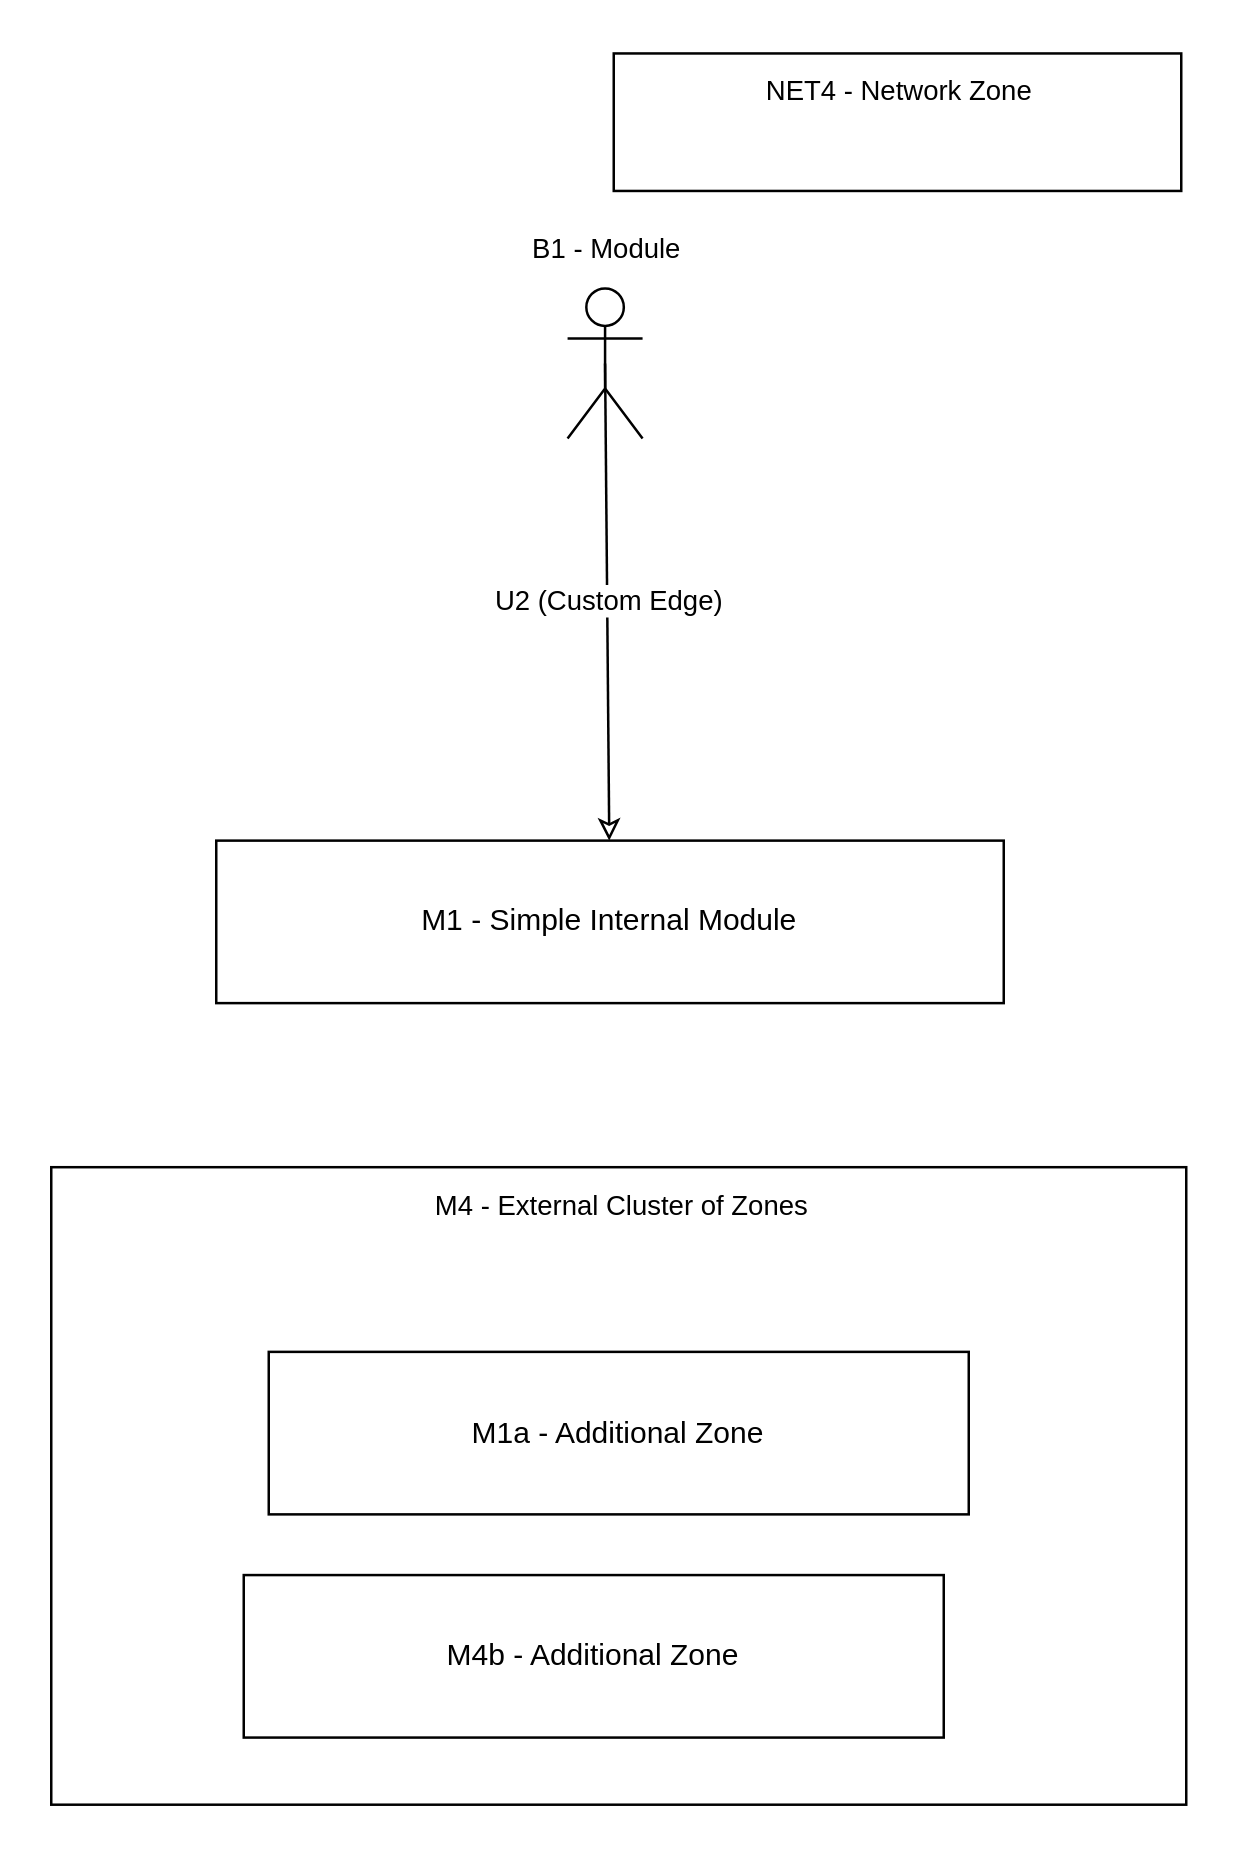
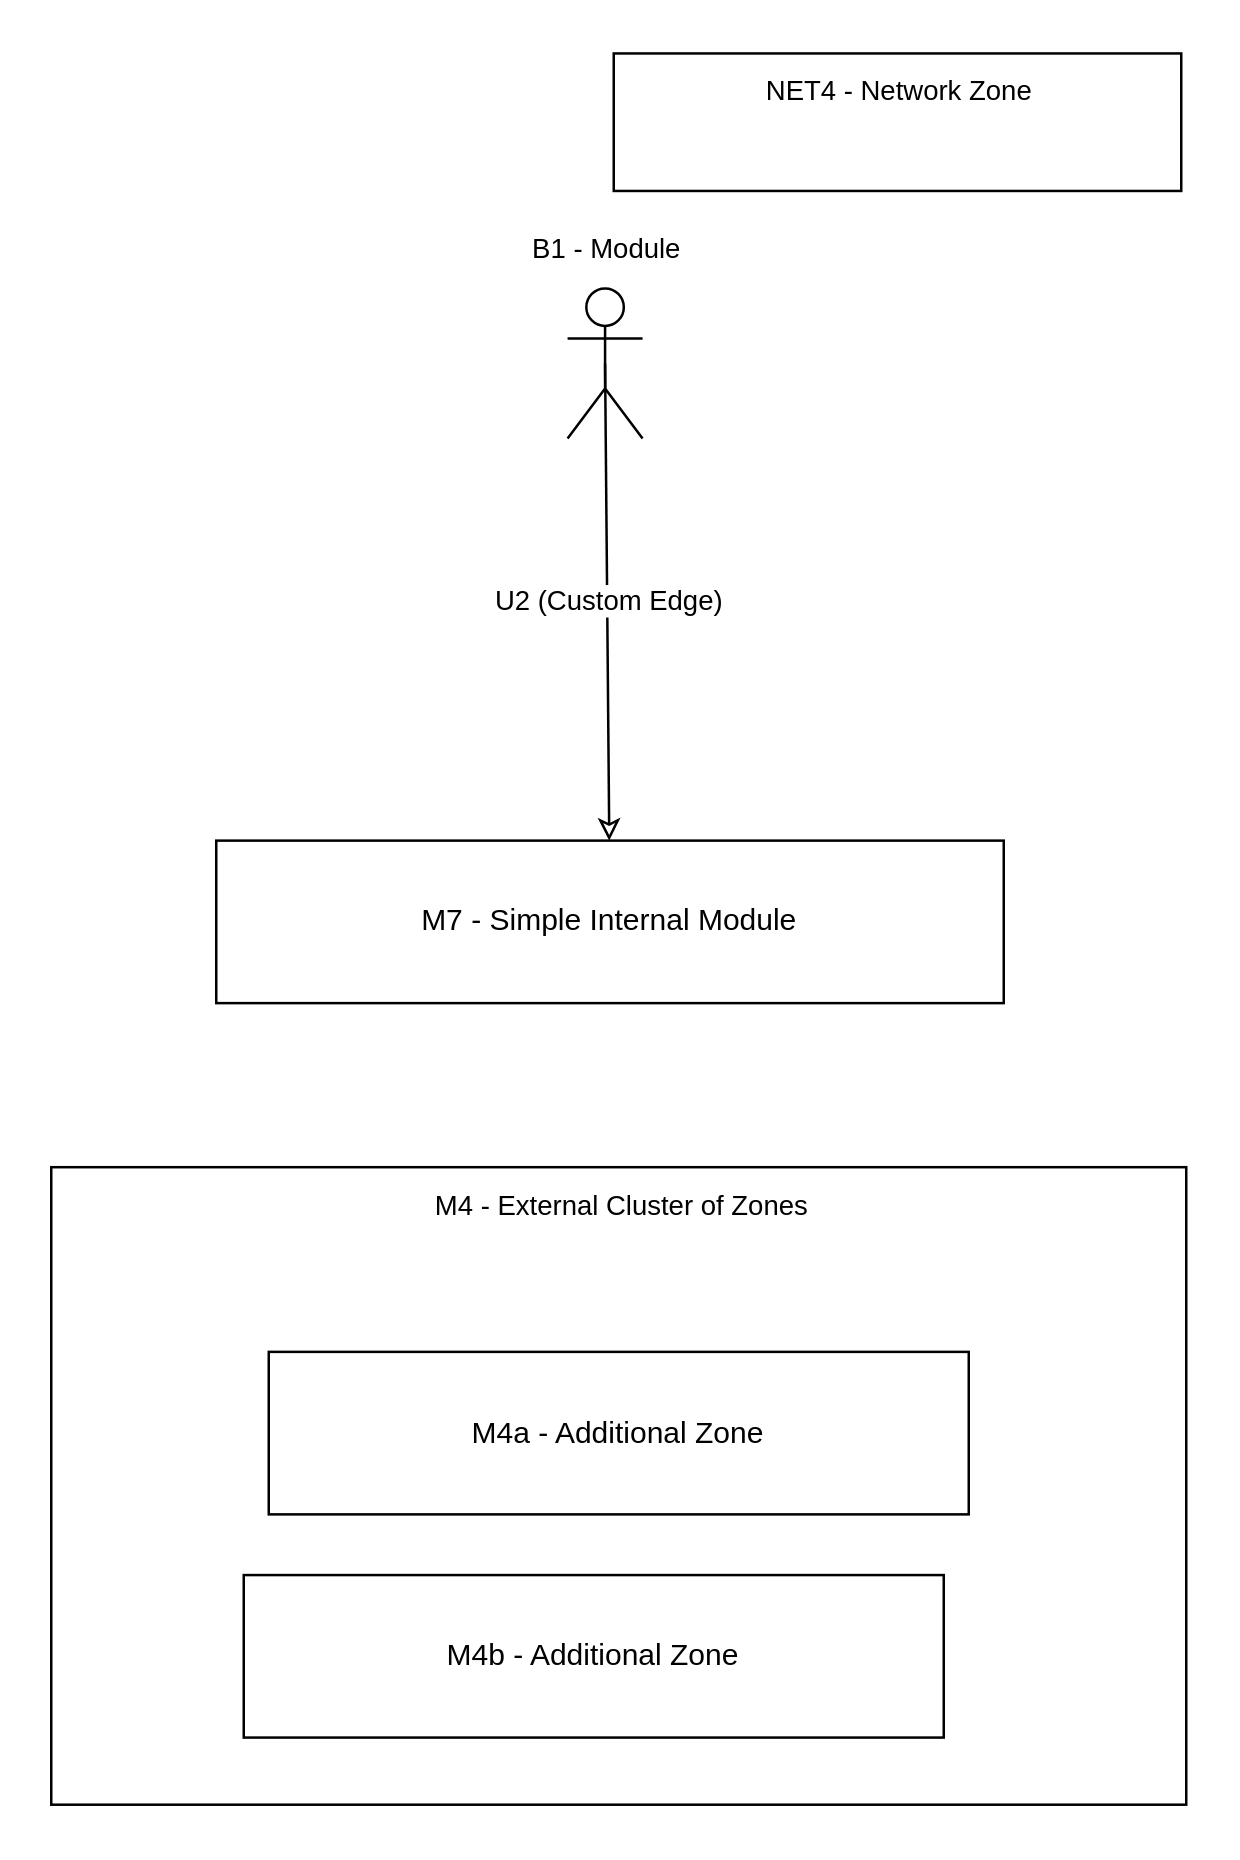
(610, 921) -> (610, 921)
(619, 1434) -> (619, 1434)
